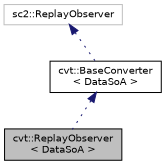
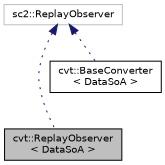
(82, 115) -> (39, 81)
